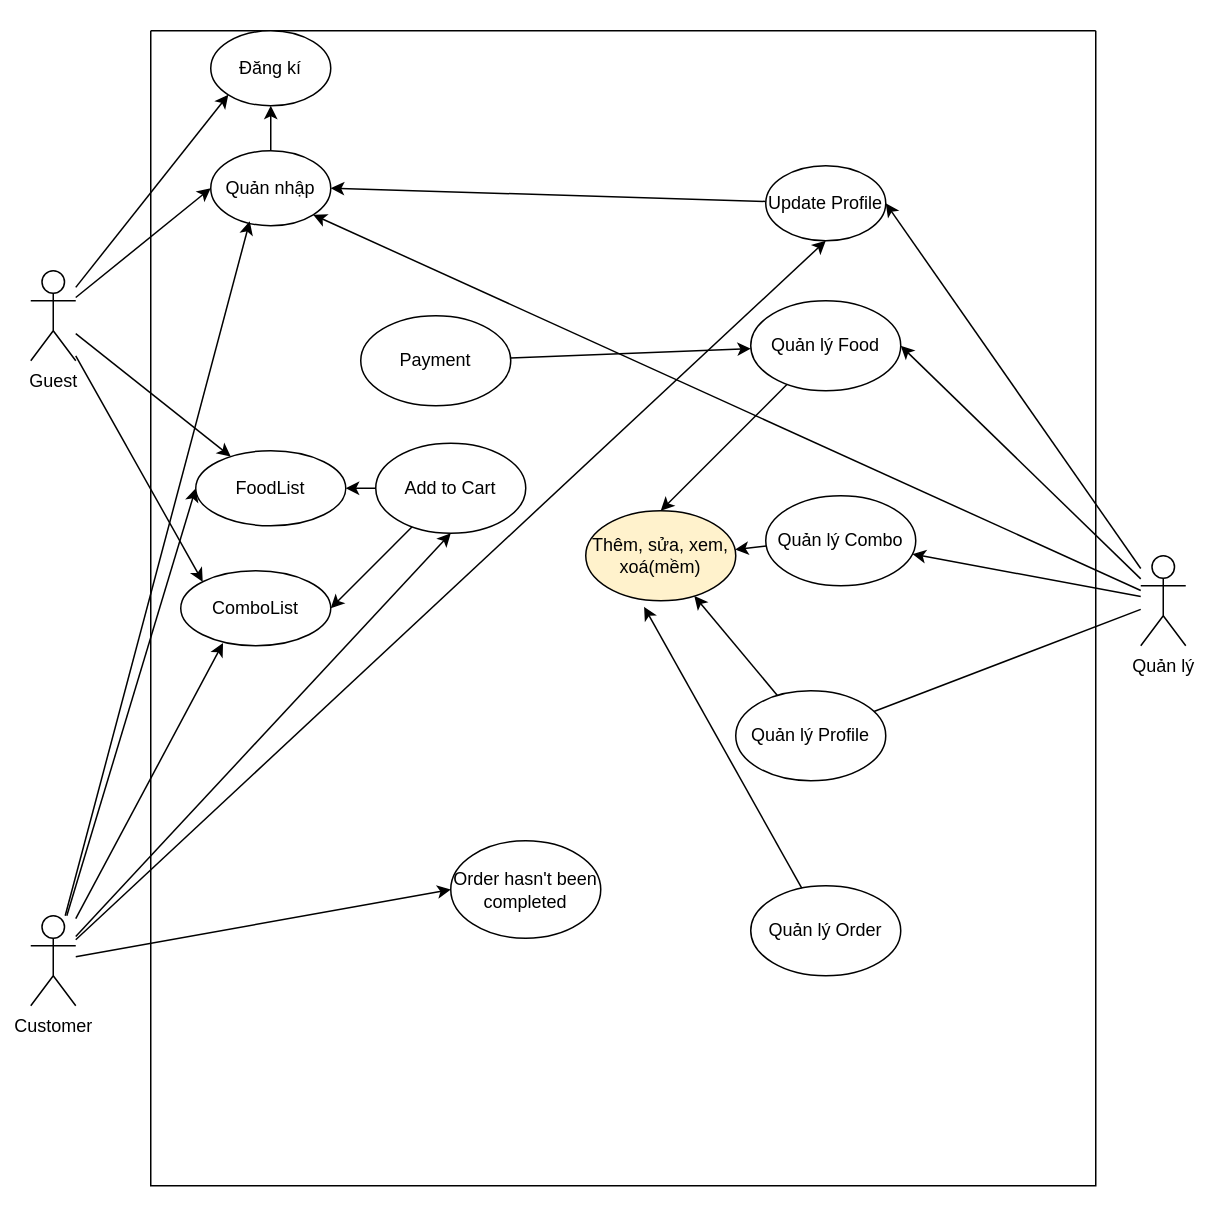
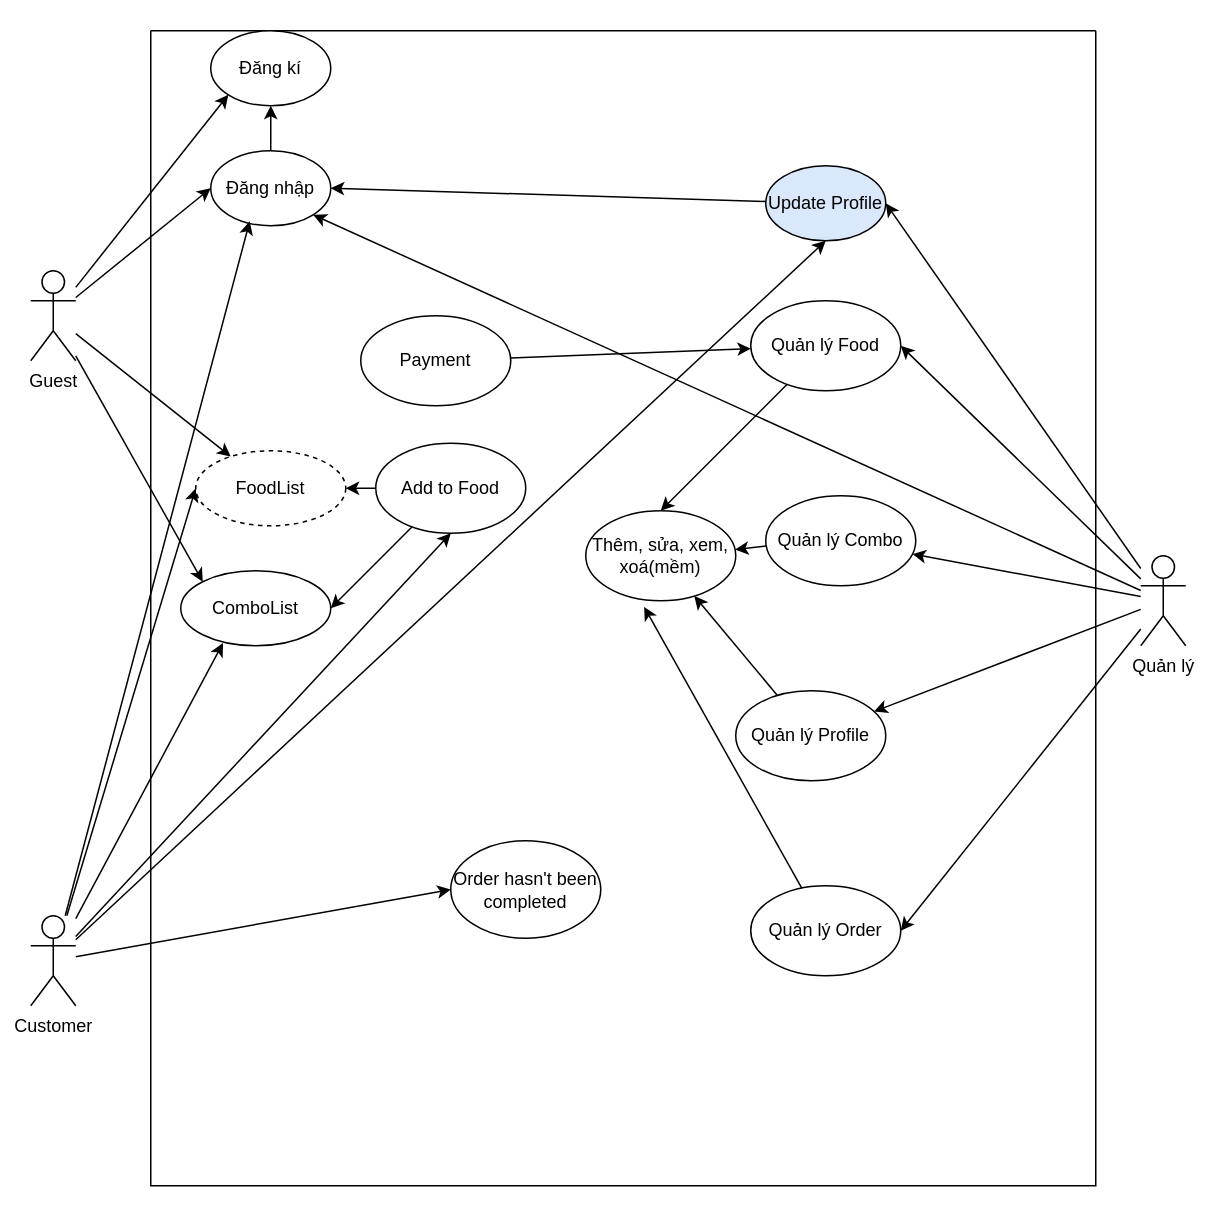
(271, 188) -> (271, 188)
(826, 203) -> (826, 203)
(271, 488) -> (271, 488)
(451, 488) -> (451, 488)
(661, 556) -> (661, 556)
(881, 709) -> (885, 707)
none -> (1000, 806)
